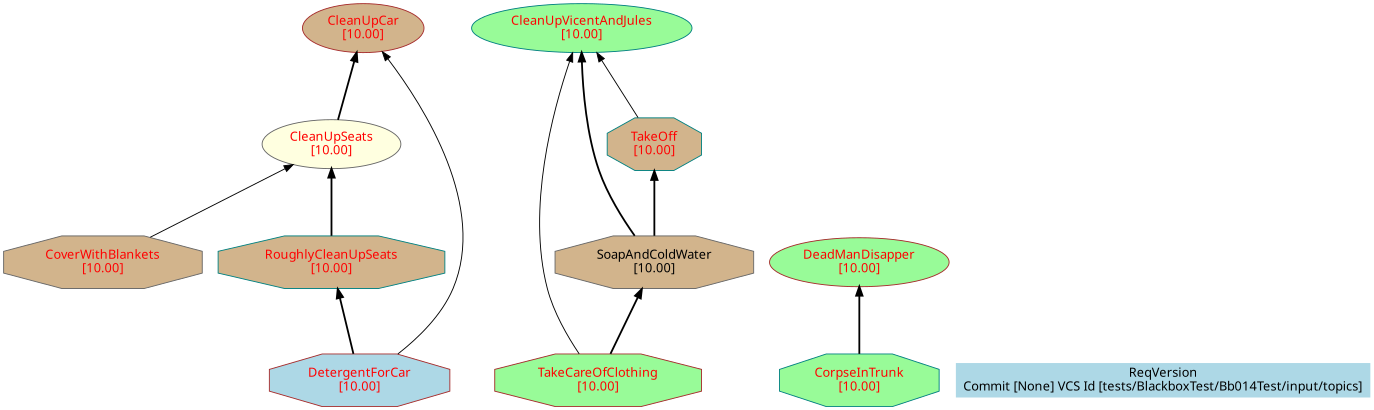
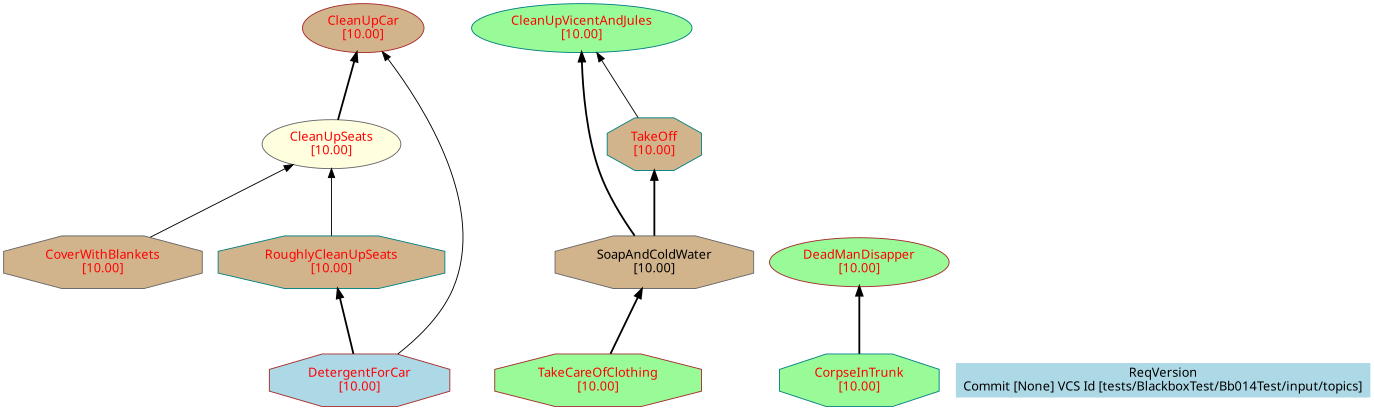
(331, 207) -> (331, 207)
(540, 210) -> none
